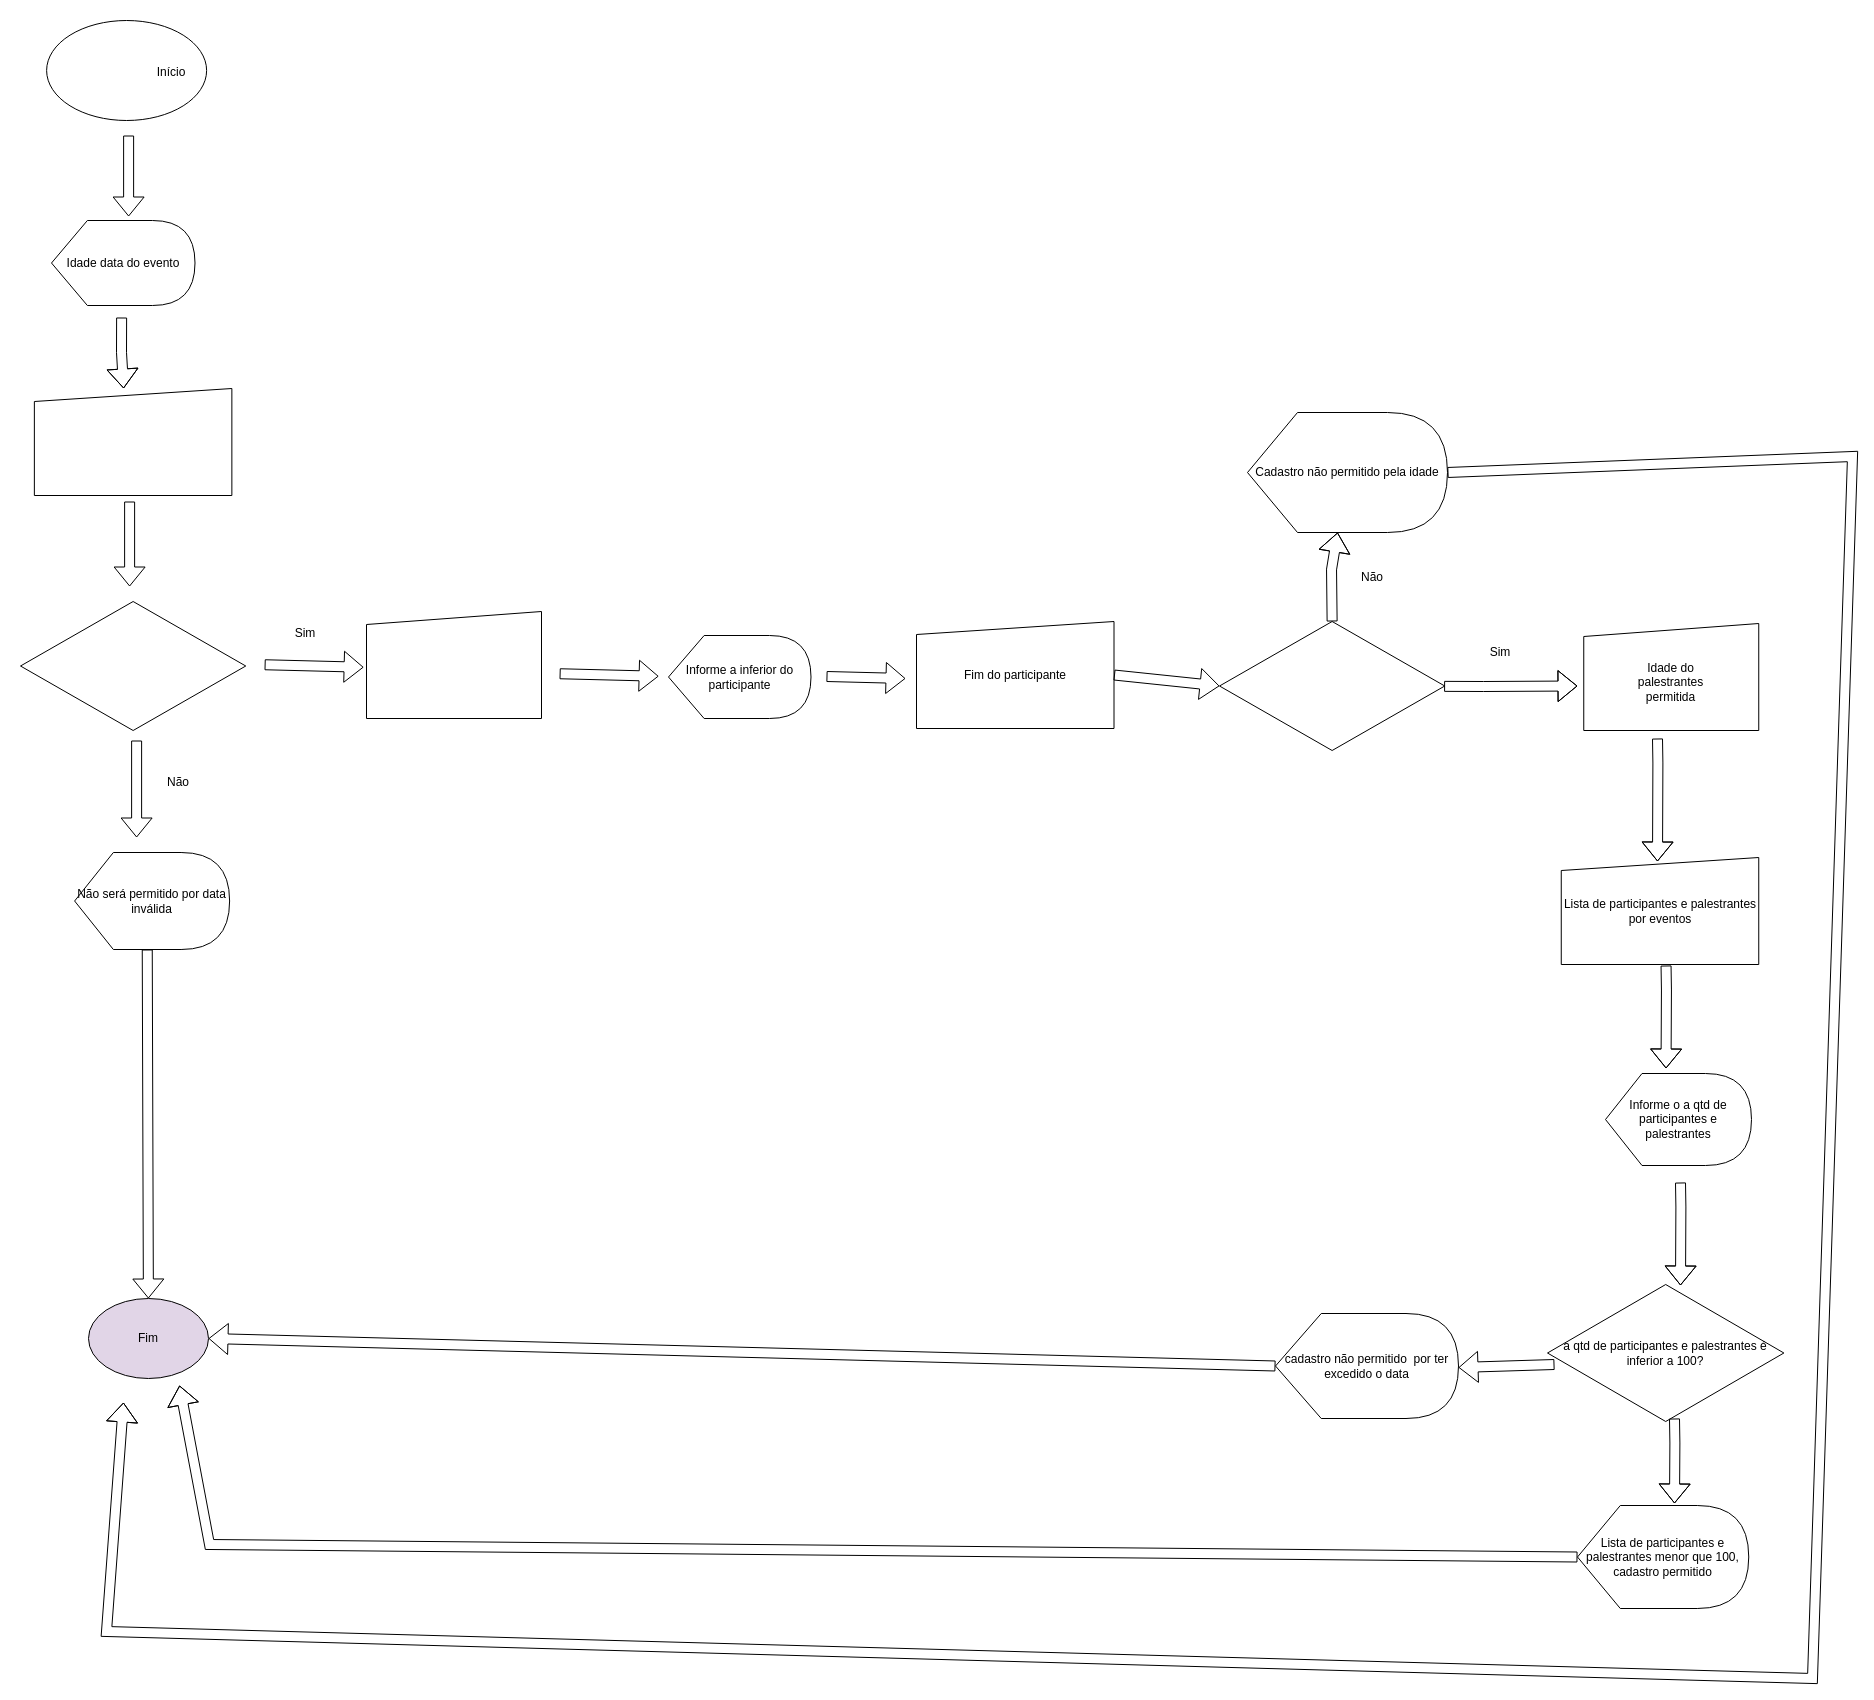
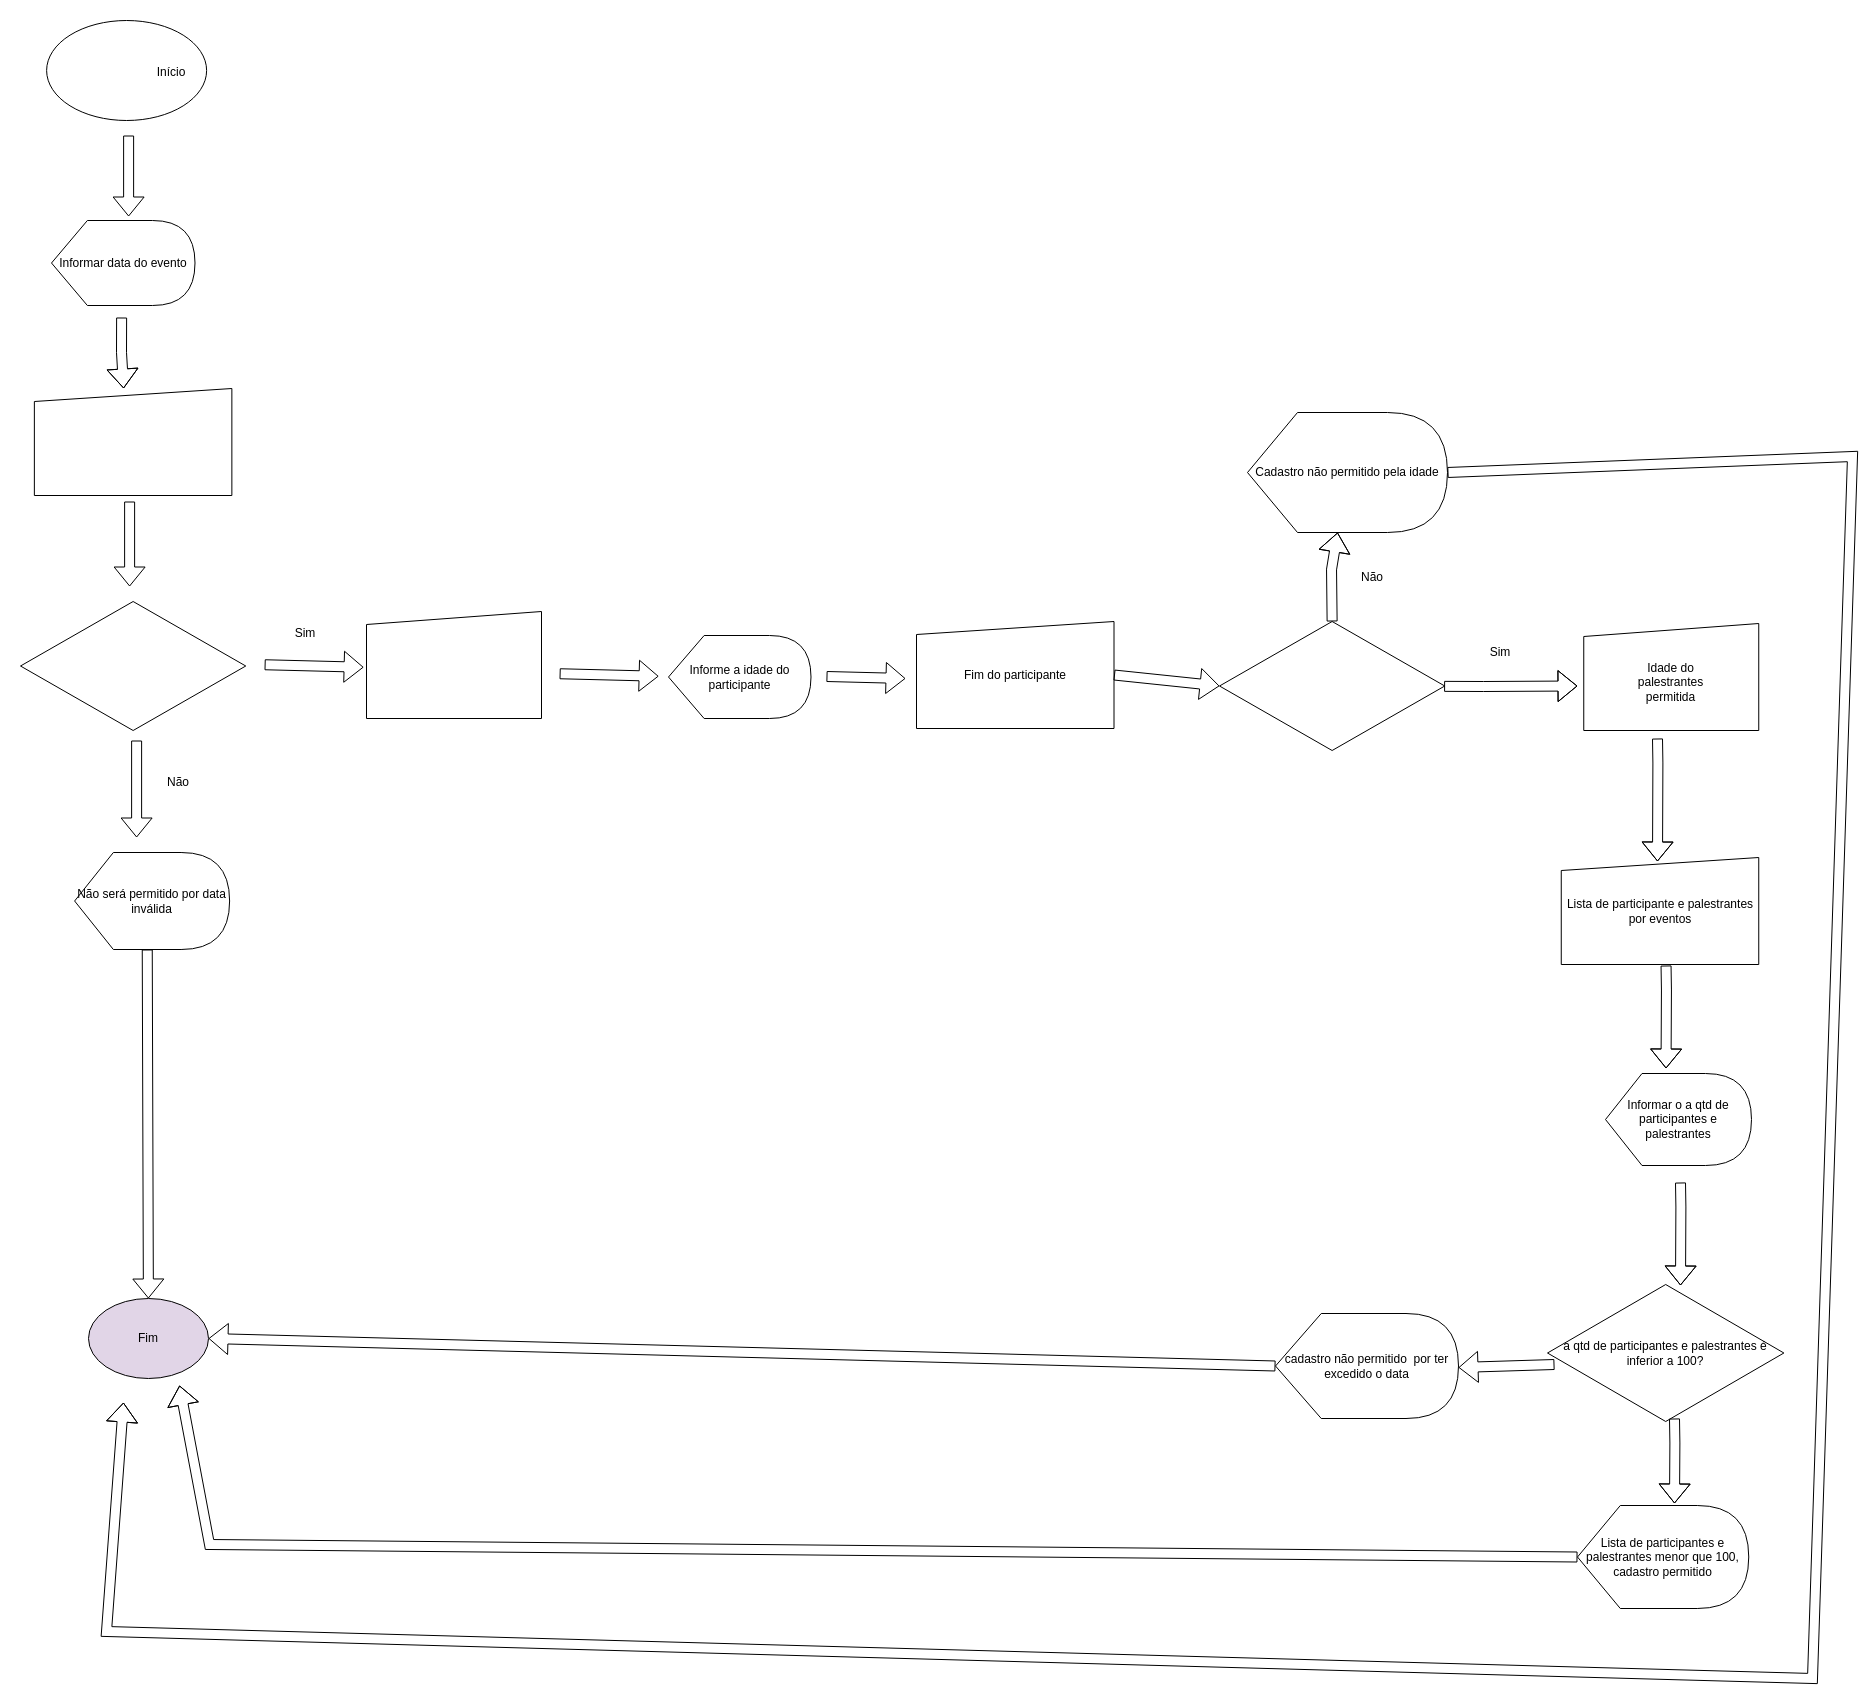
(124, 264) -> (124, 264)
(740, 678) -> (740, 678)
(1661, 912) -> (1661, 912)
(1679, 1120) -> (1679, 1120)
